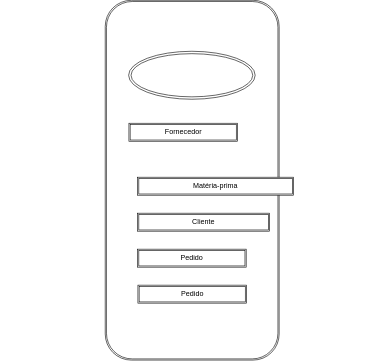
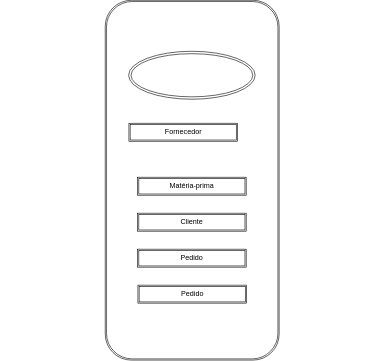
(216, 186) -> (192, 186)
(204, 222) -> (192, 222)
